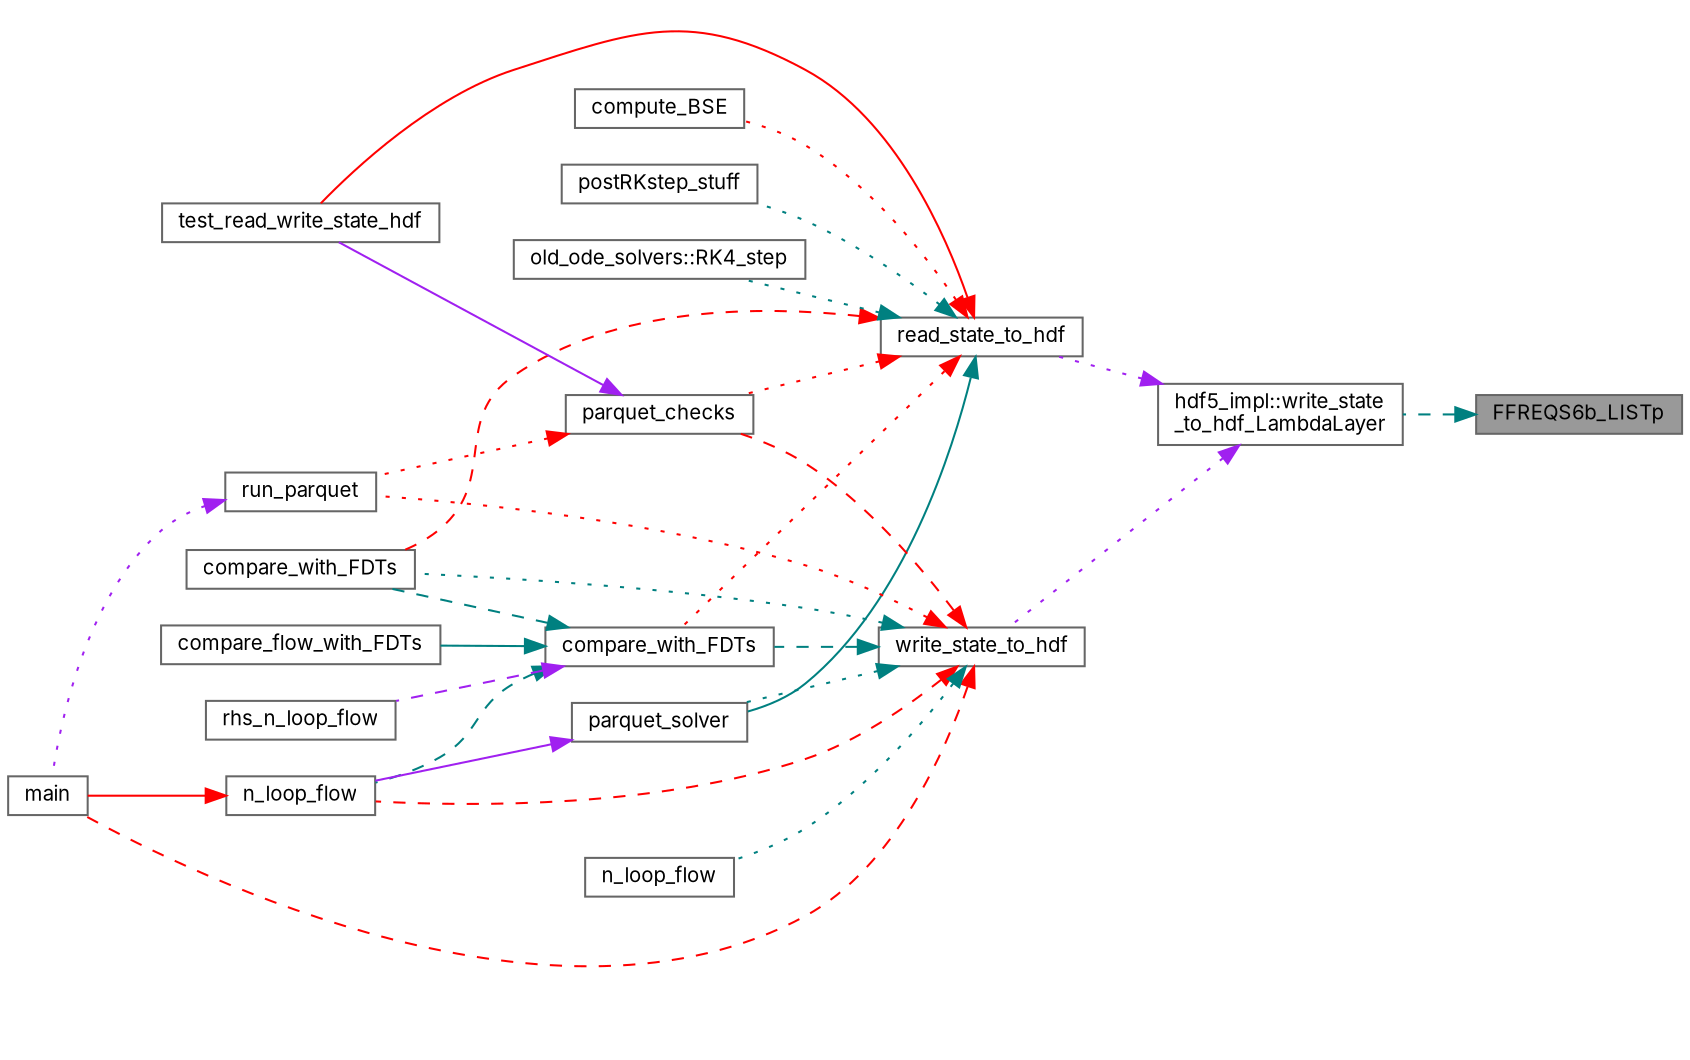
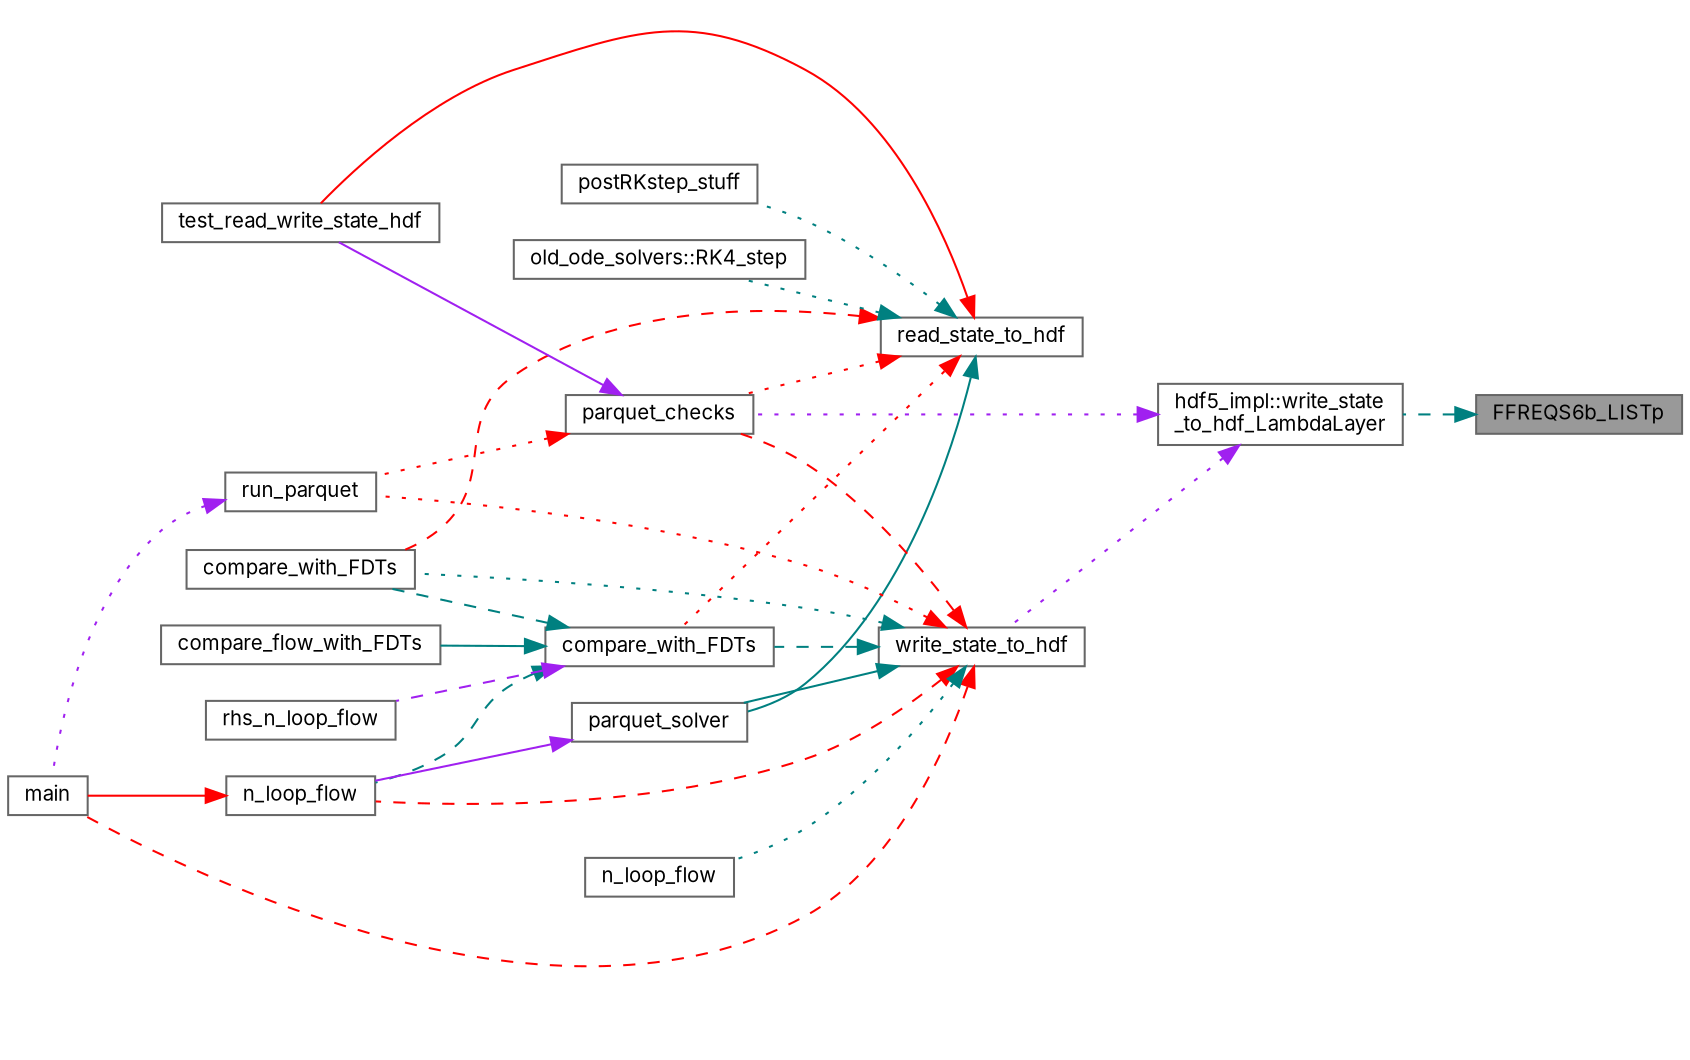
(660, 109) -> none
(1100, 367) -> (945, 414)
(824, 684) -> (824, 684)
